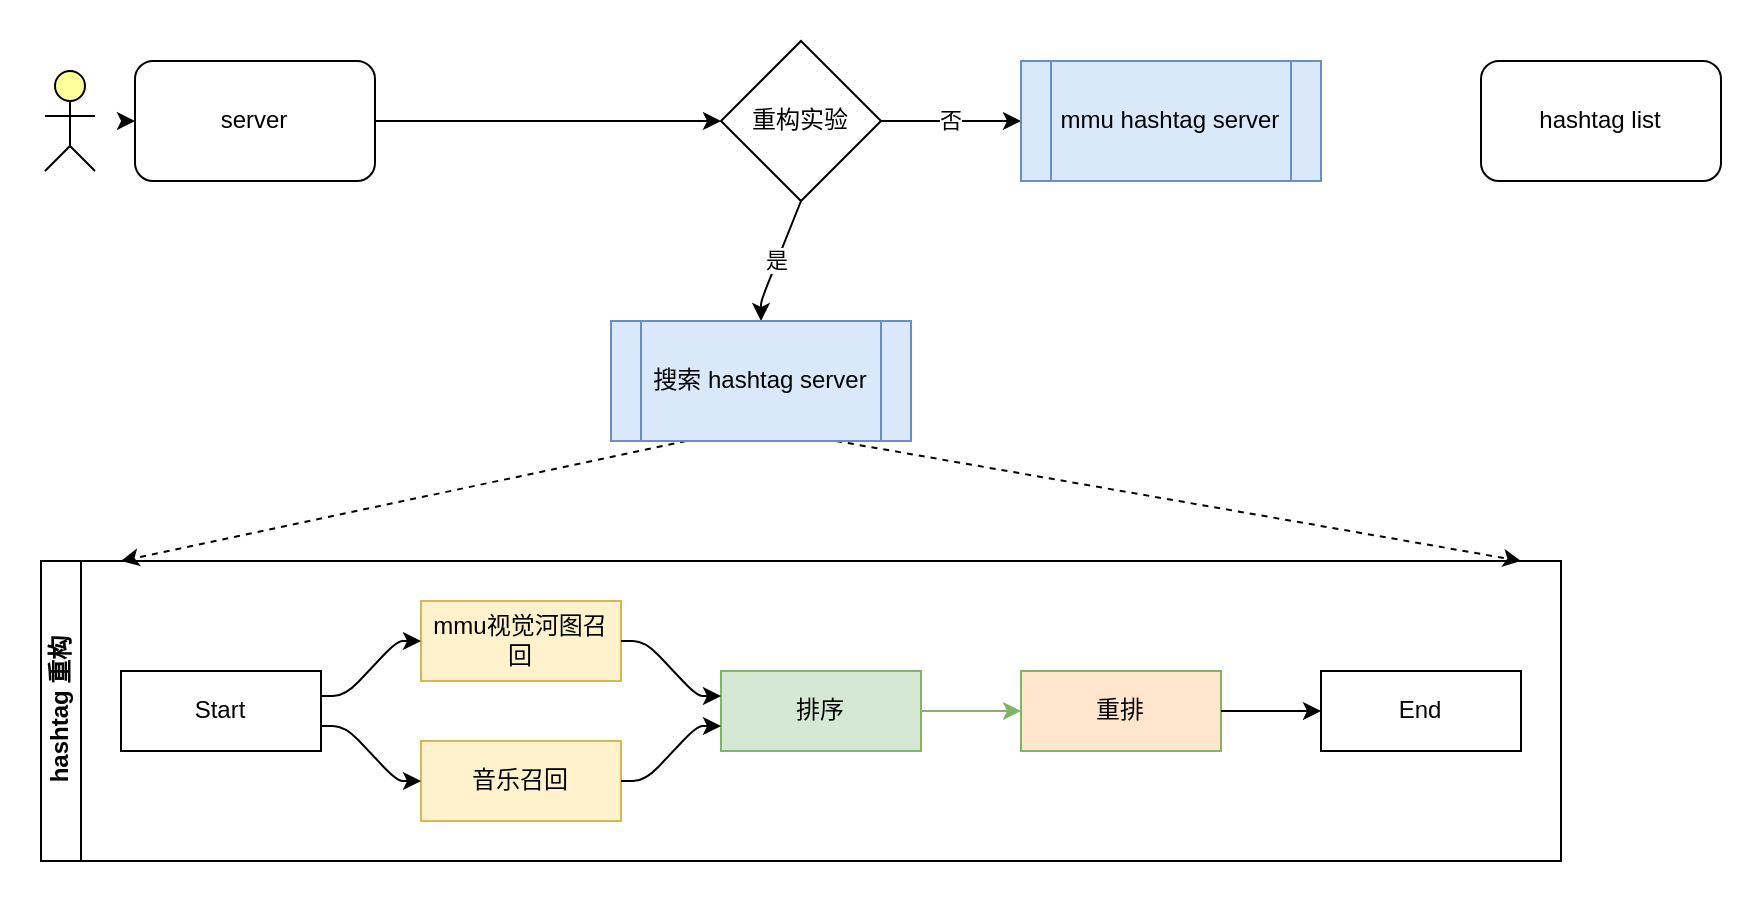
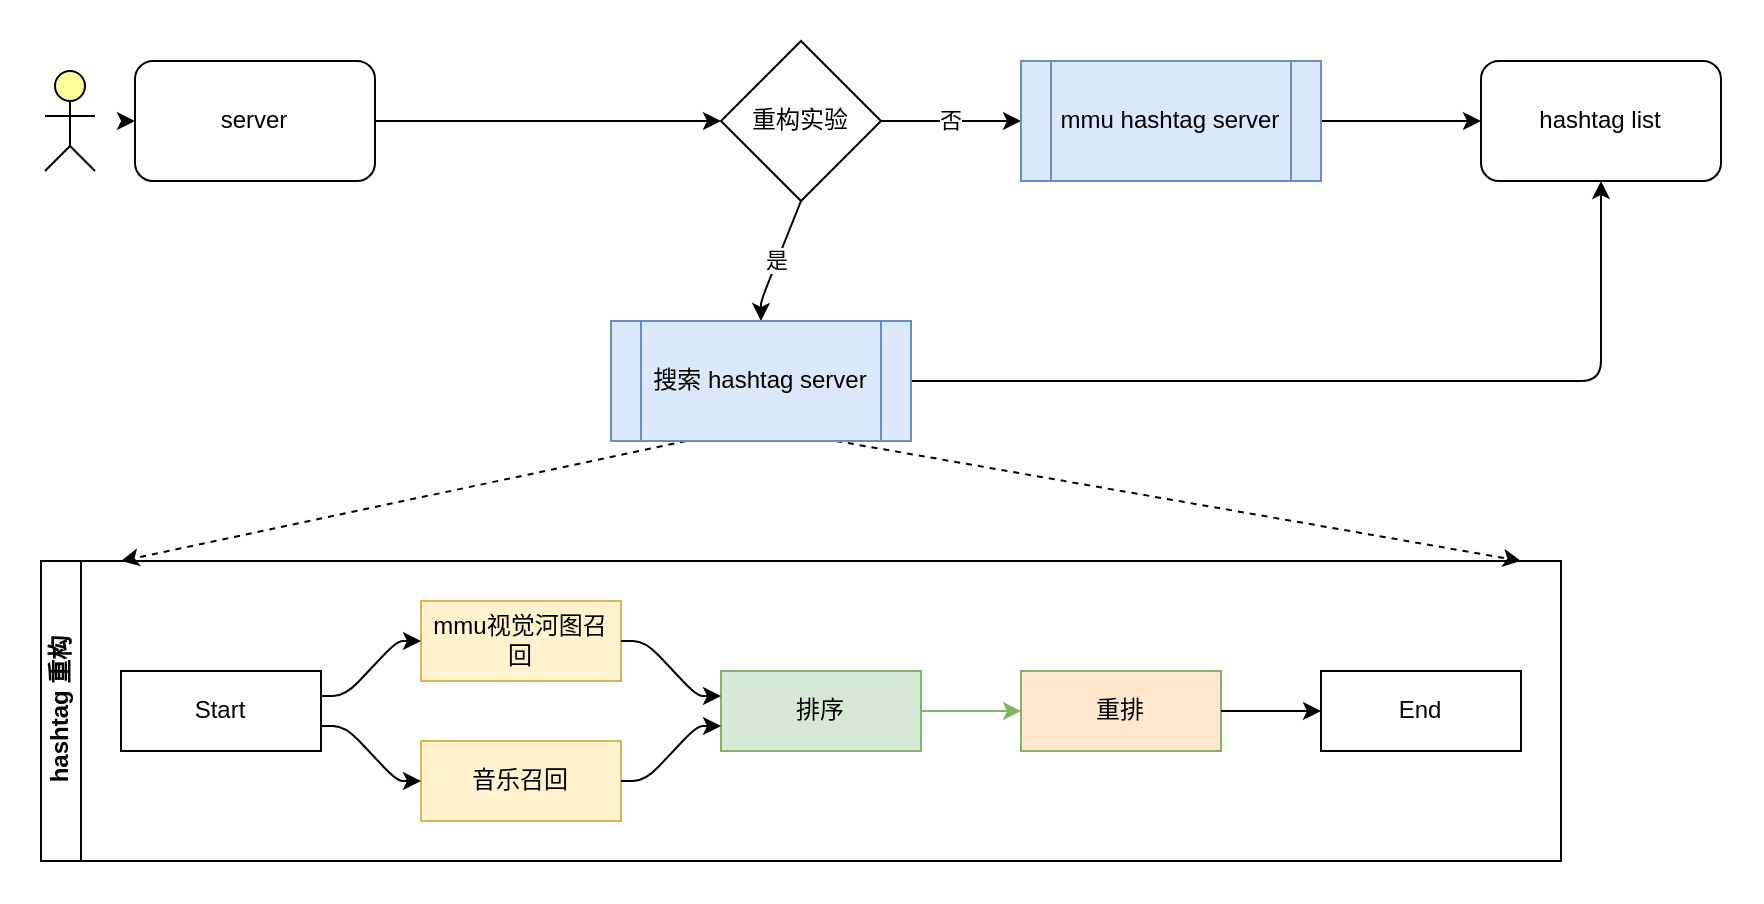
none -> (1394, 121)
none -> (1342, 381)
